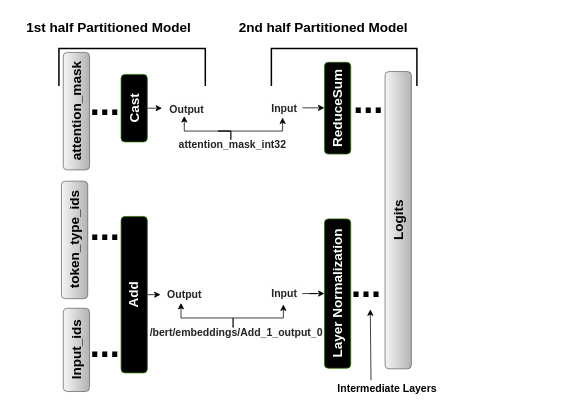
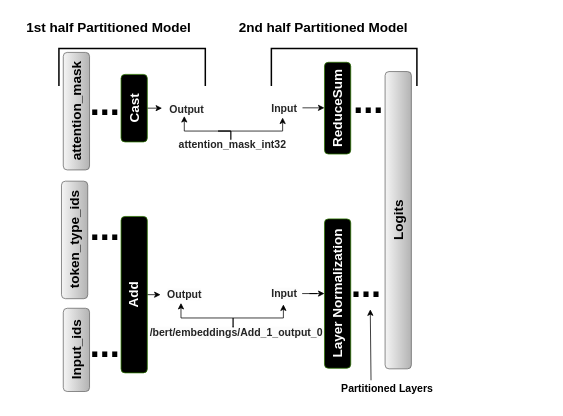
(387, 388) -> (387, 388)
